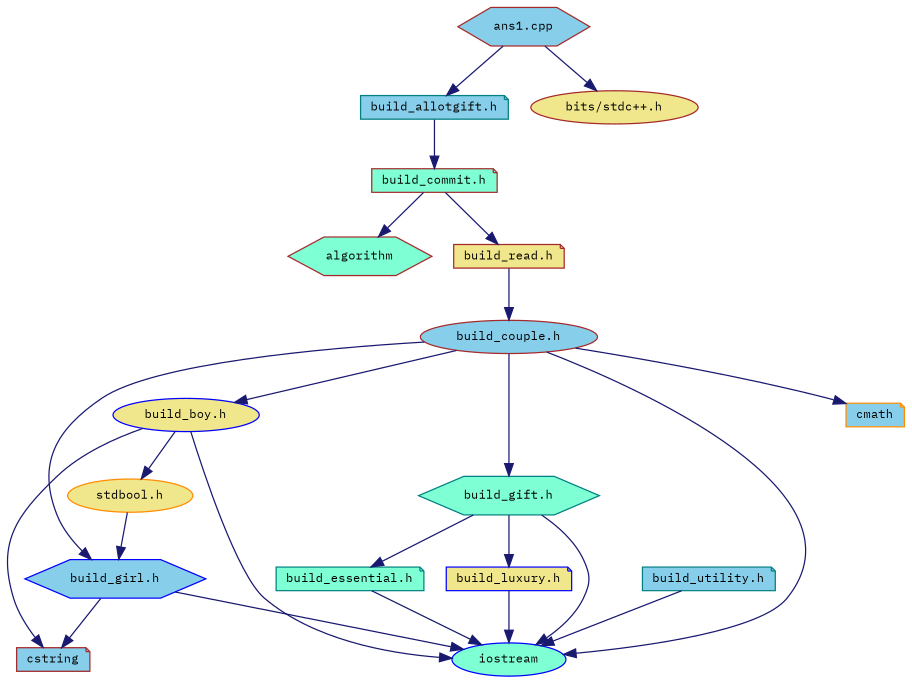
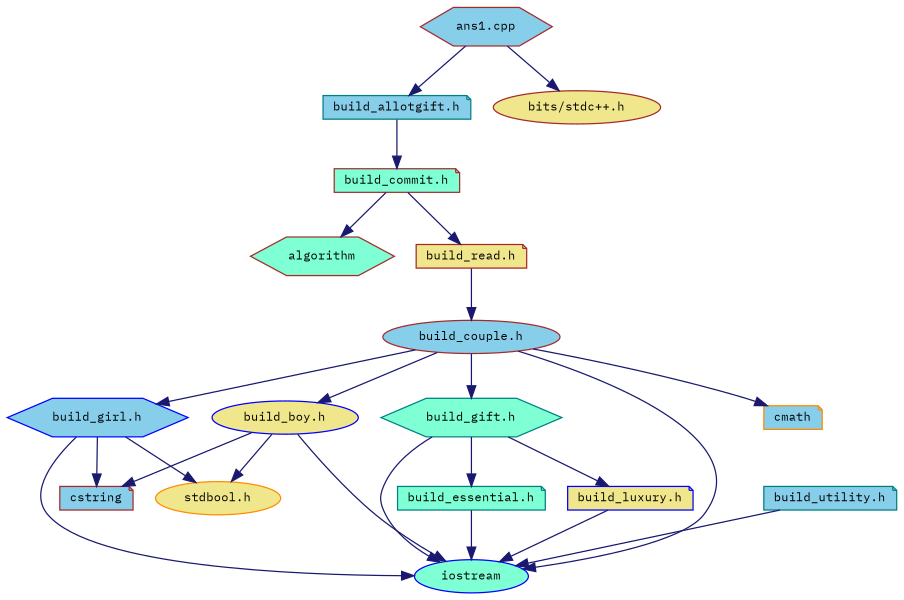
(124, 530) -> (156, 456)
